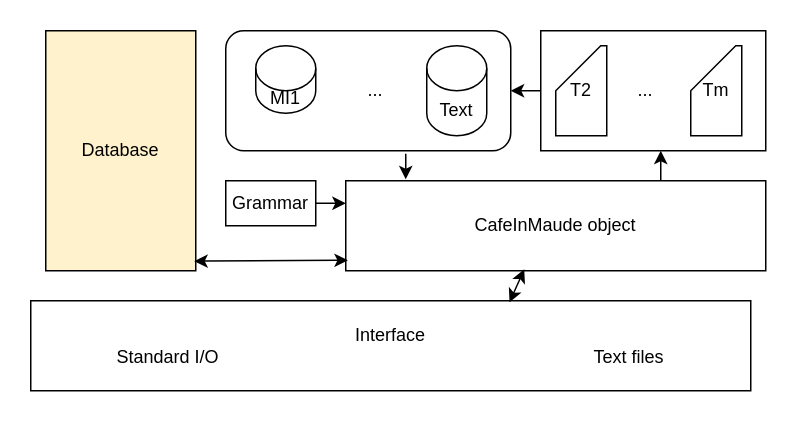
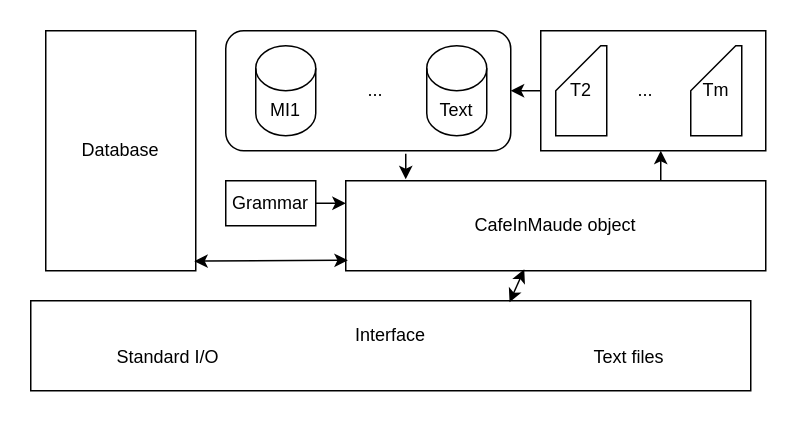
(286, 80) -> (286, 91)
(121, 151) -> (121, 151)
